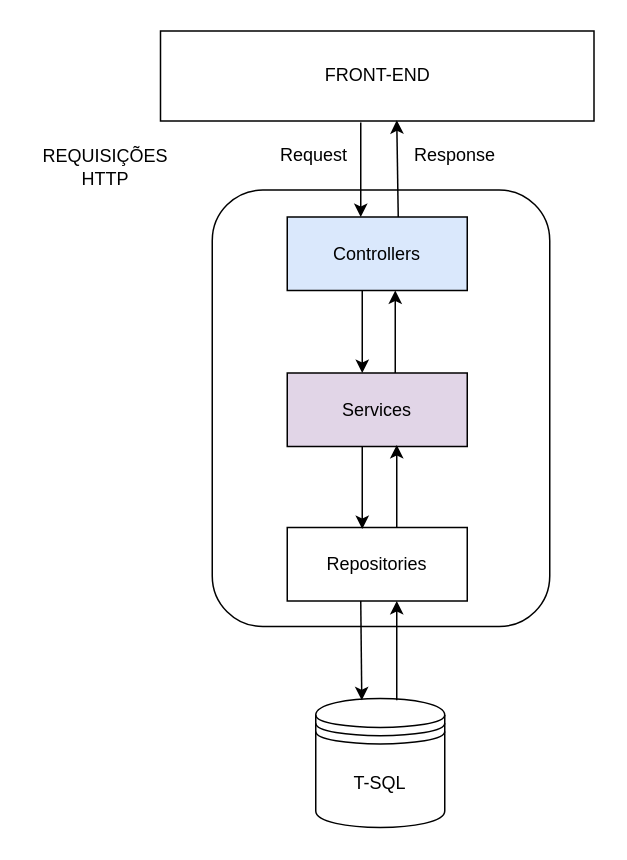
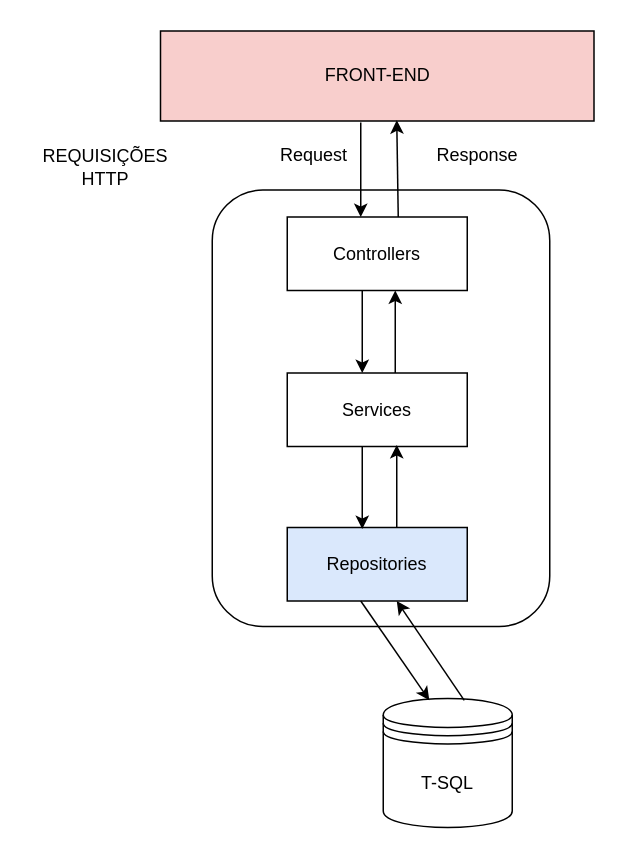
(377, 76) -> (377, 76)
(455, 155) -> (478, 155)
(377, 254) -> (377, 254)
(377, 410) -> (377, 410)
(377, 564) -> (377, 564)
(380, 763) -> (448, 763)
